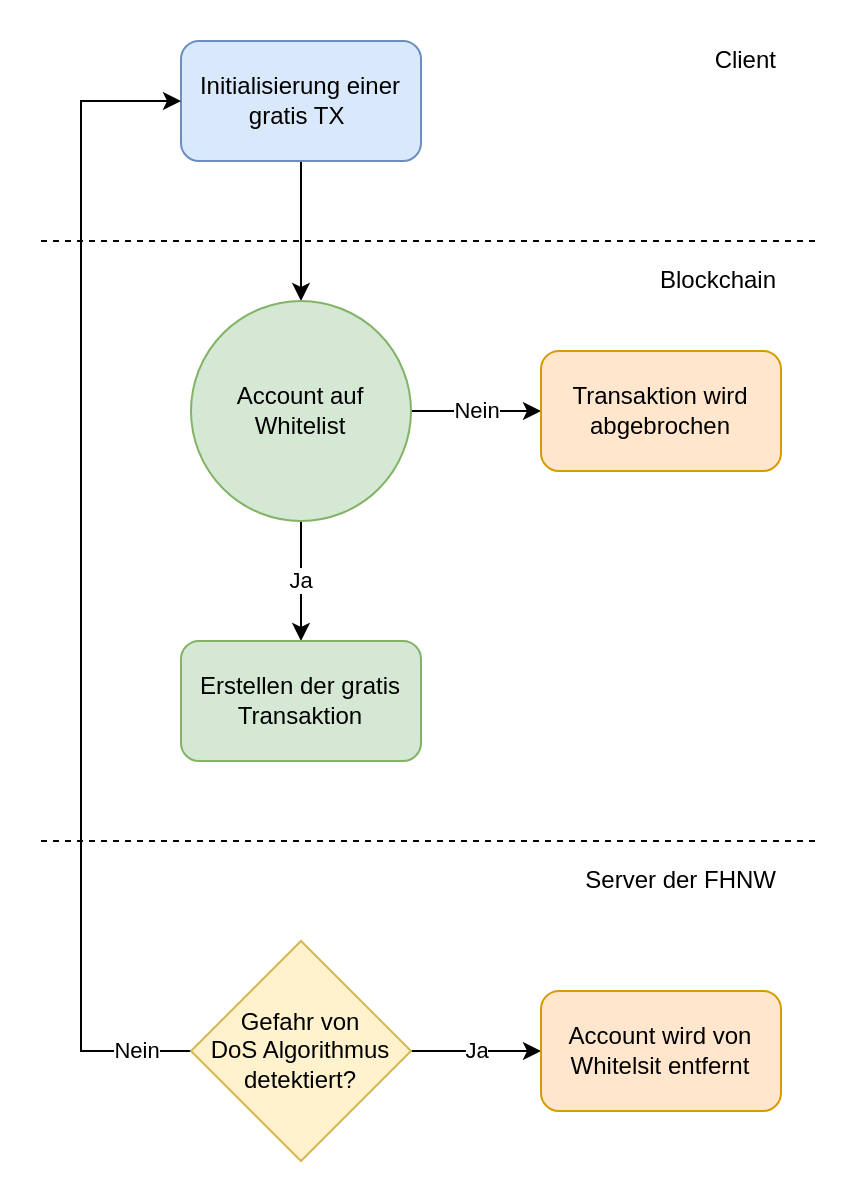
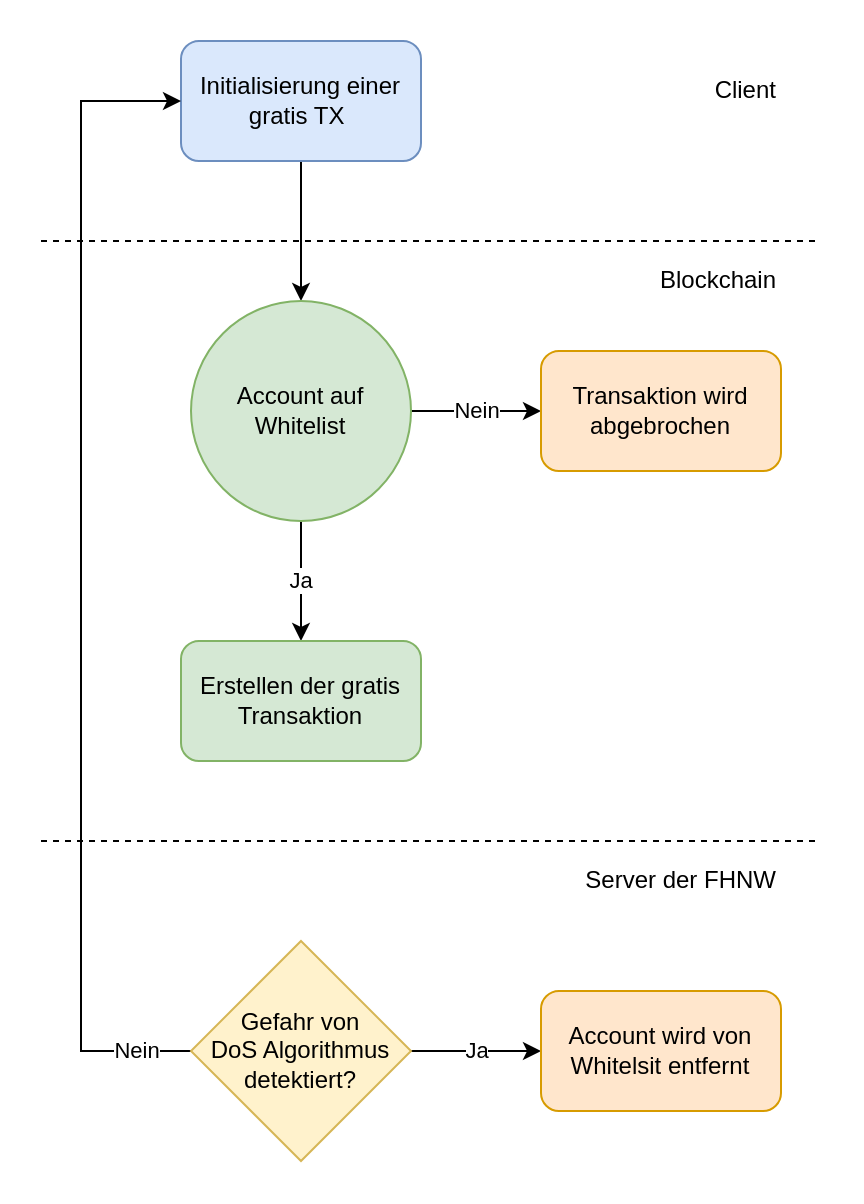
(741, 61) -> (741, 91)
